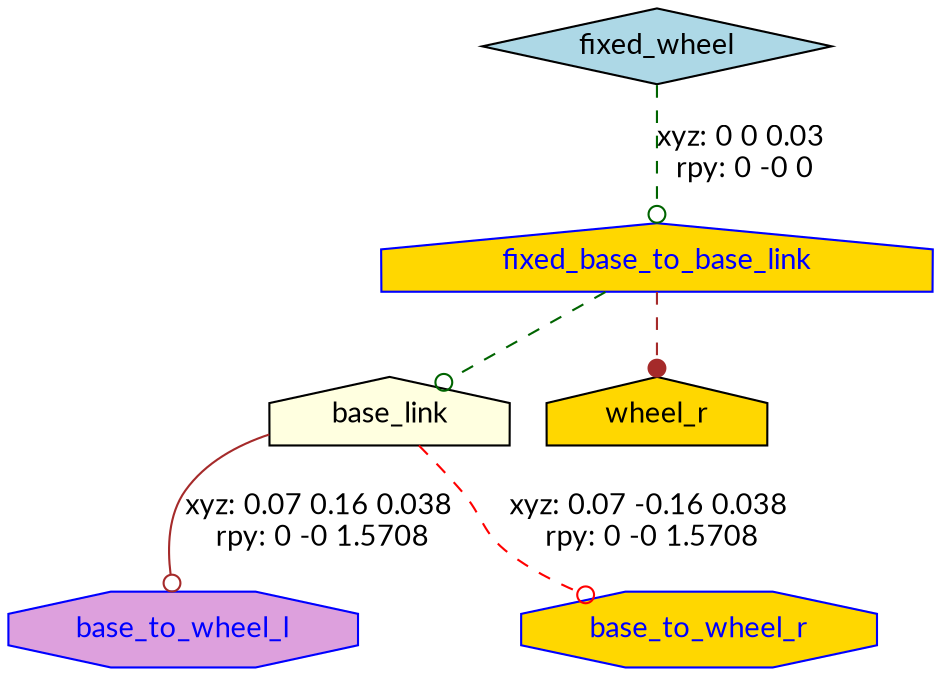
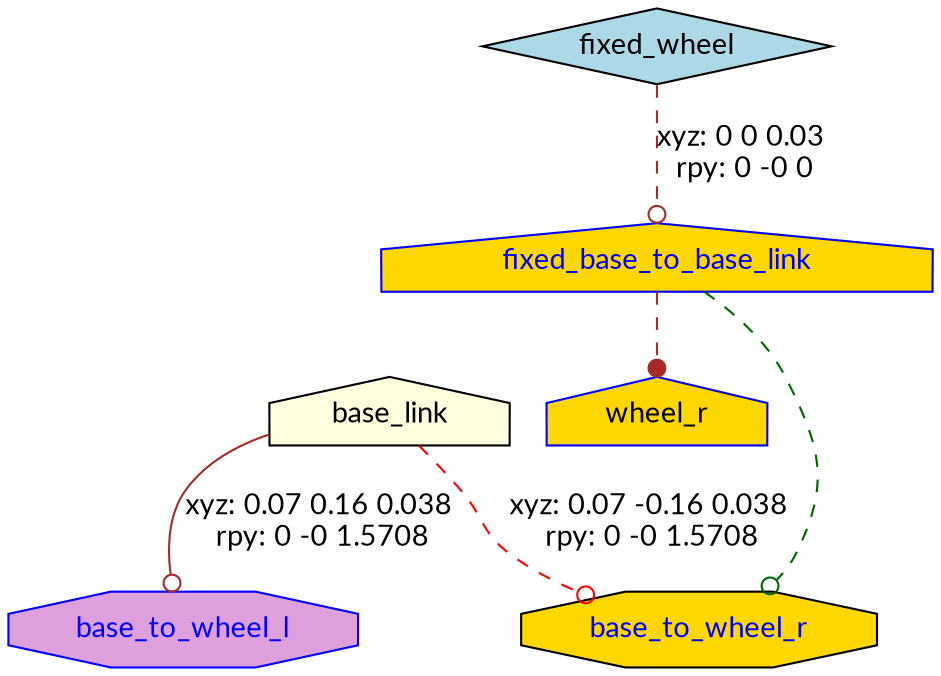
(657, 145) -> (657, 145)
(529, 335) -> (806, 423)
(657, 415) -> (657, 415)
(699, 630) -> (699, 630)
